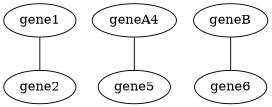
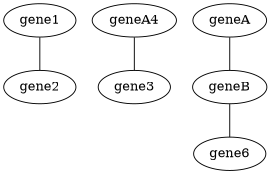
none -> (230, 20)
(134, 87) -> (134, 87)
